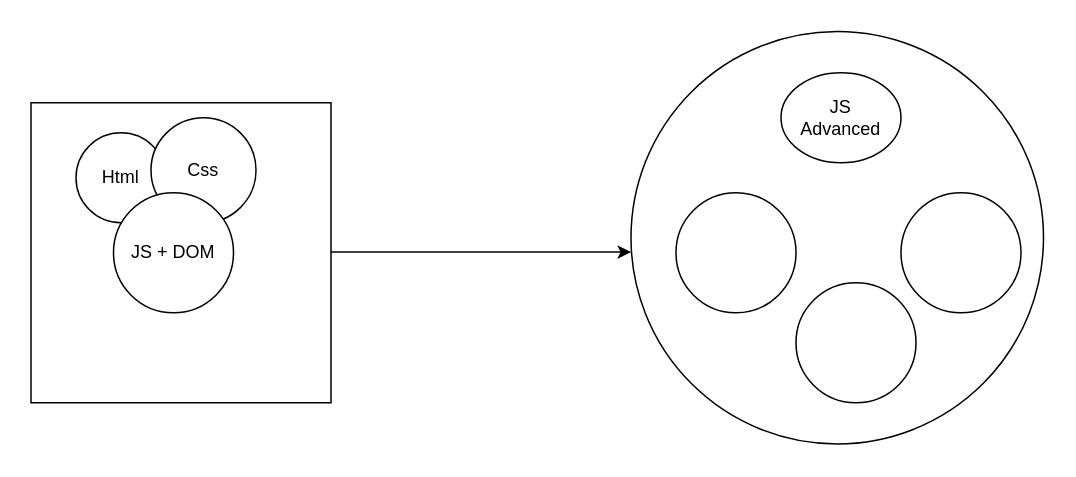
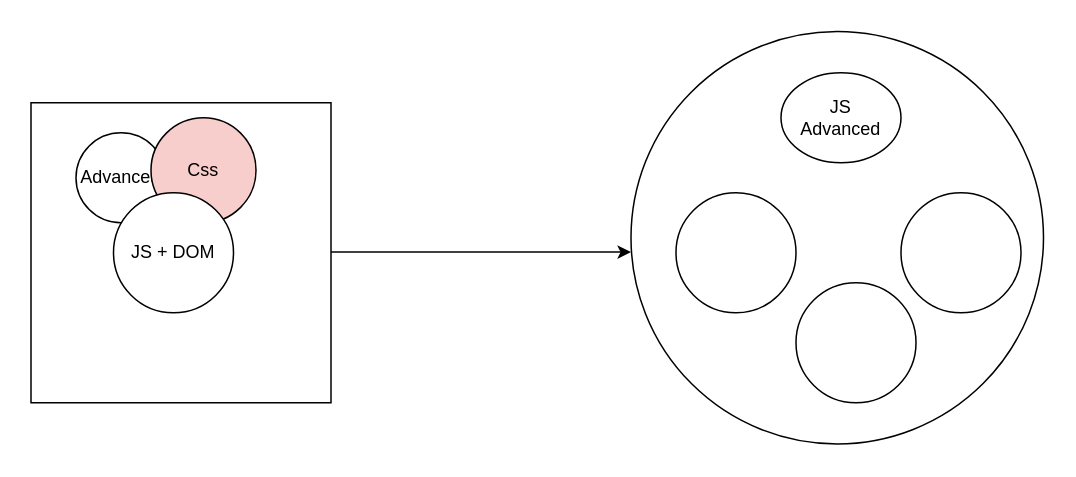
(203, 170) -> (203, 170)
(121, 178) -> (121, 178)
